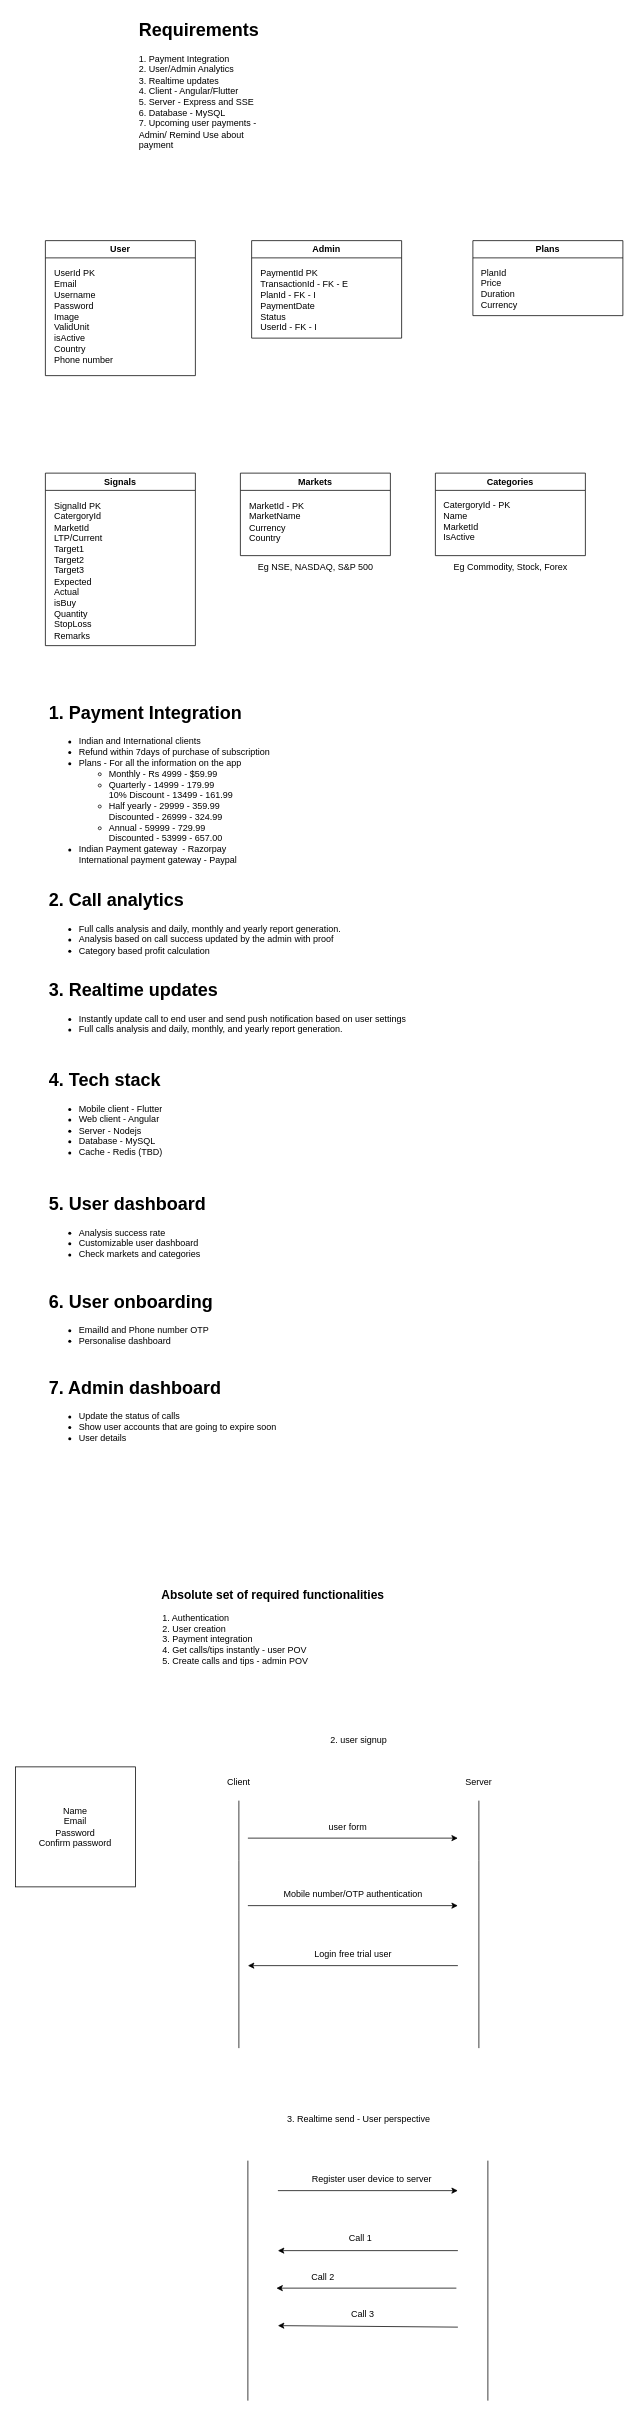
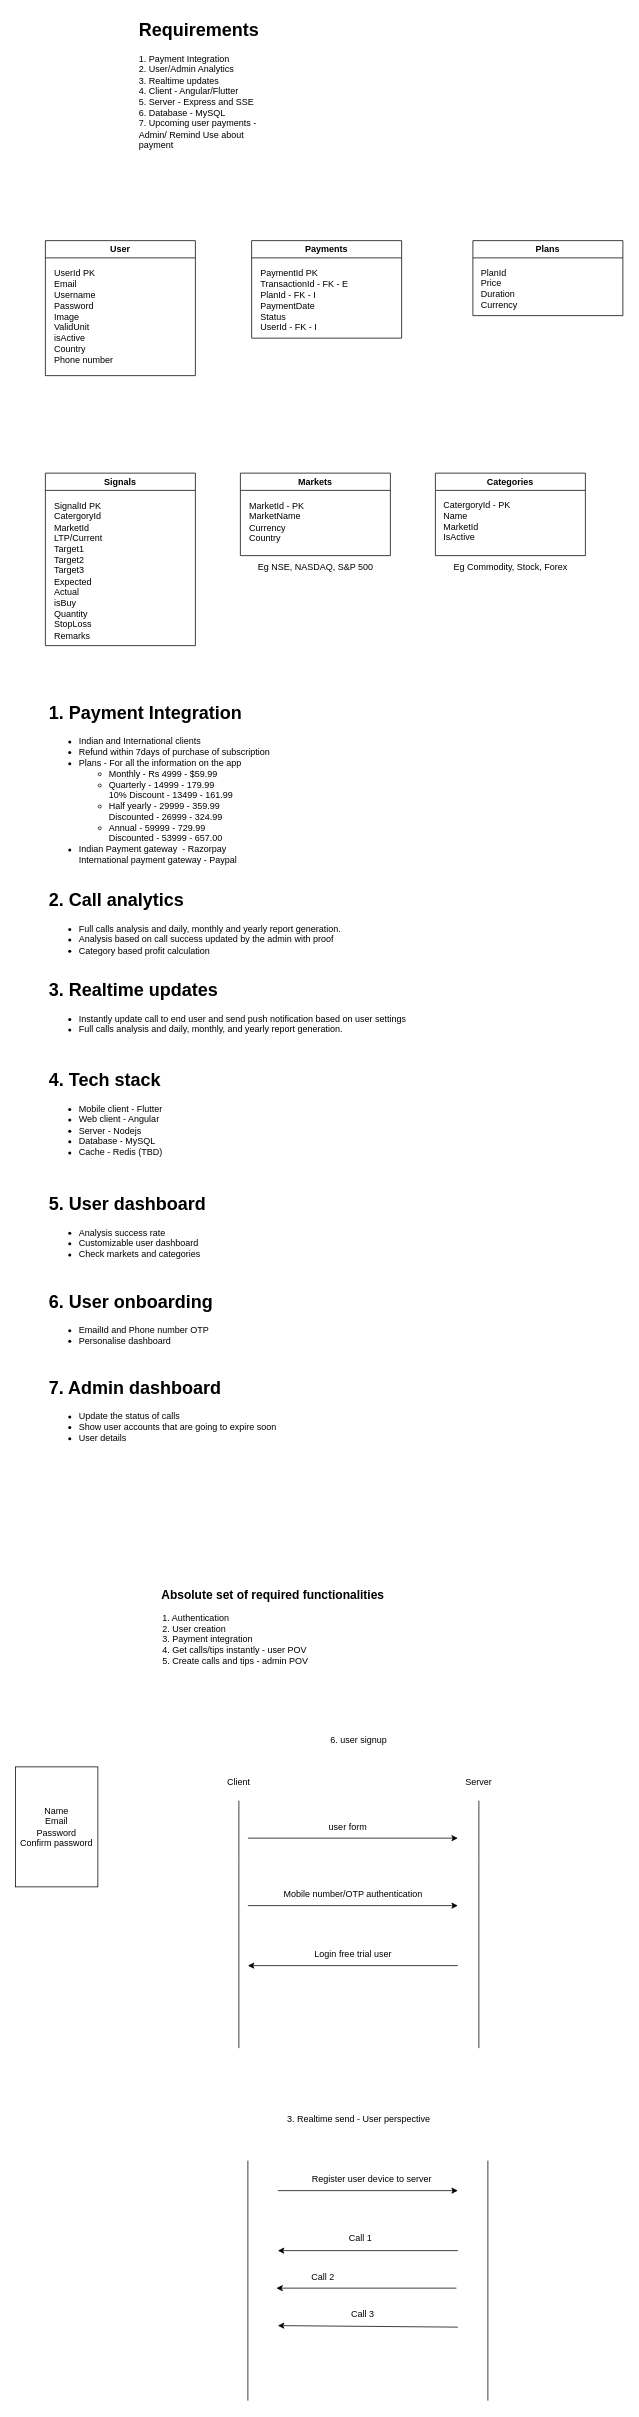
(327, 249) -> (327, 249)
(359, 1740) -> (359, 1740)
(75, 1827) -> (57, 1827)
